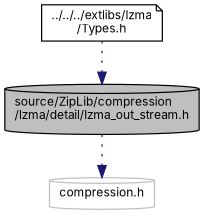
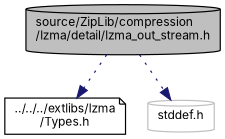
(102, 57) -> (95, 71)
(102, 193) -> (181, 116)
